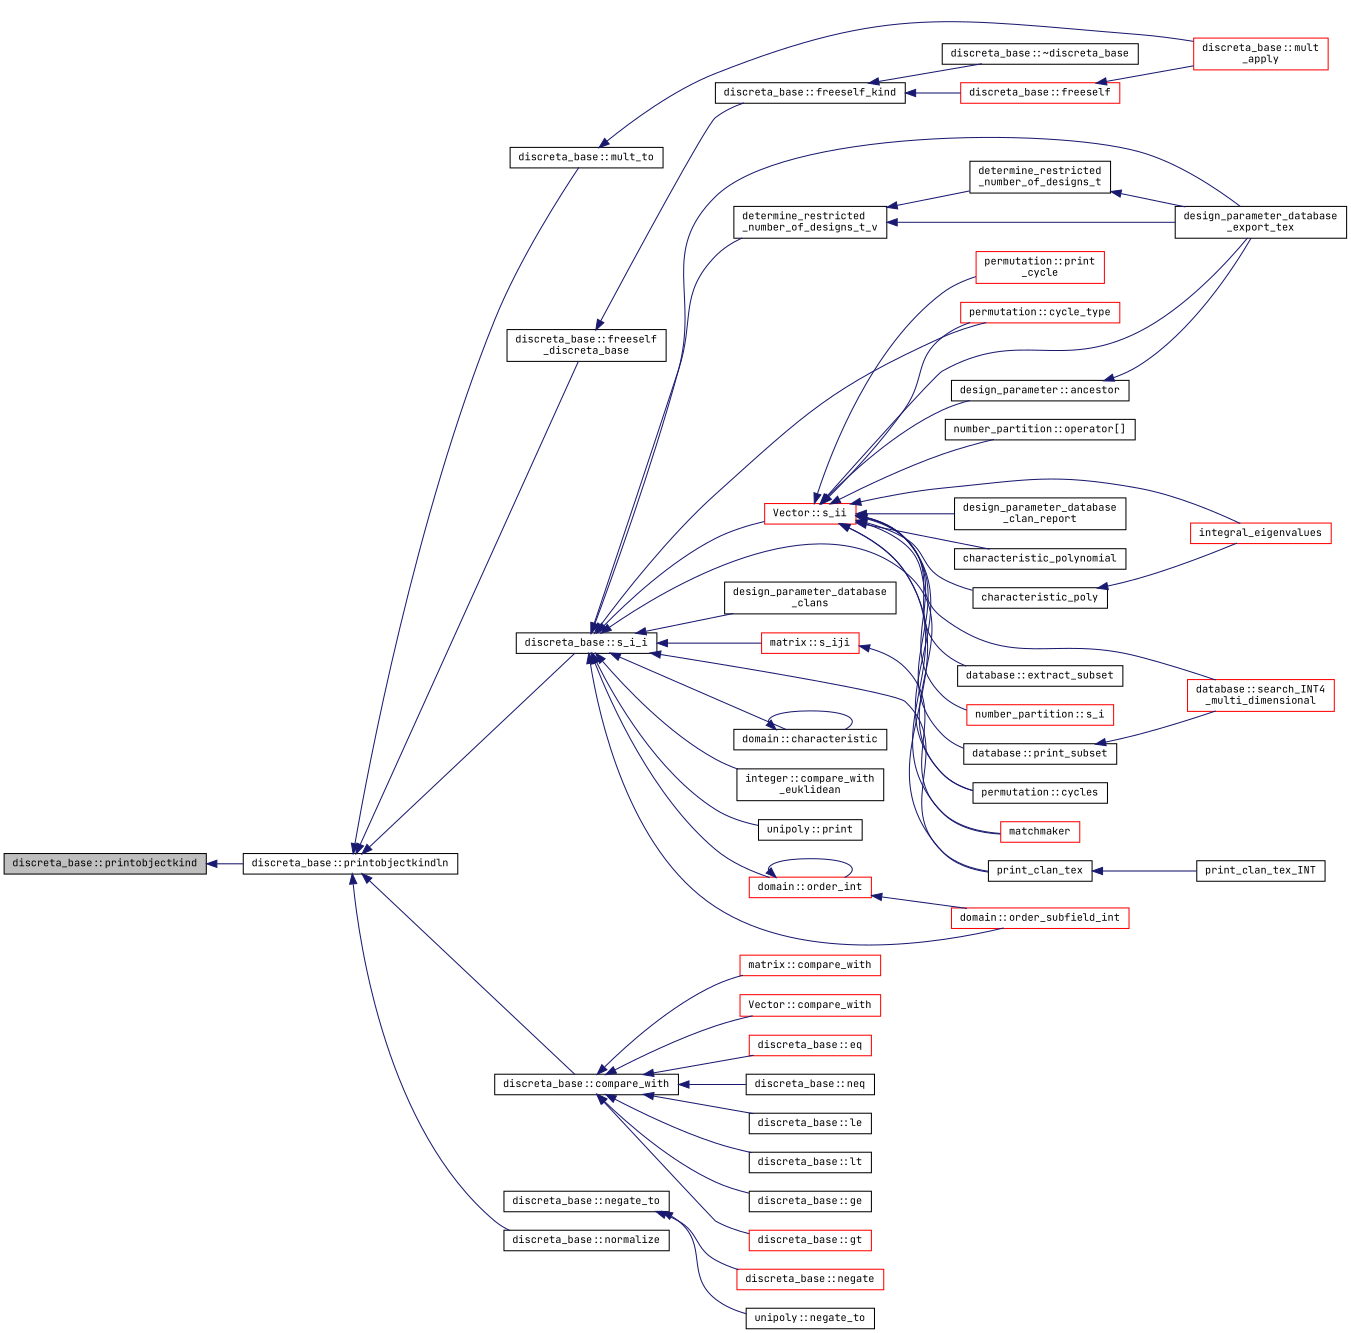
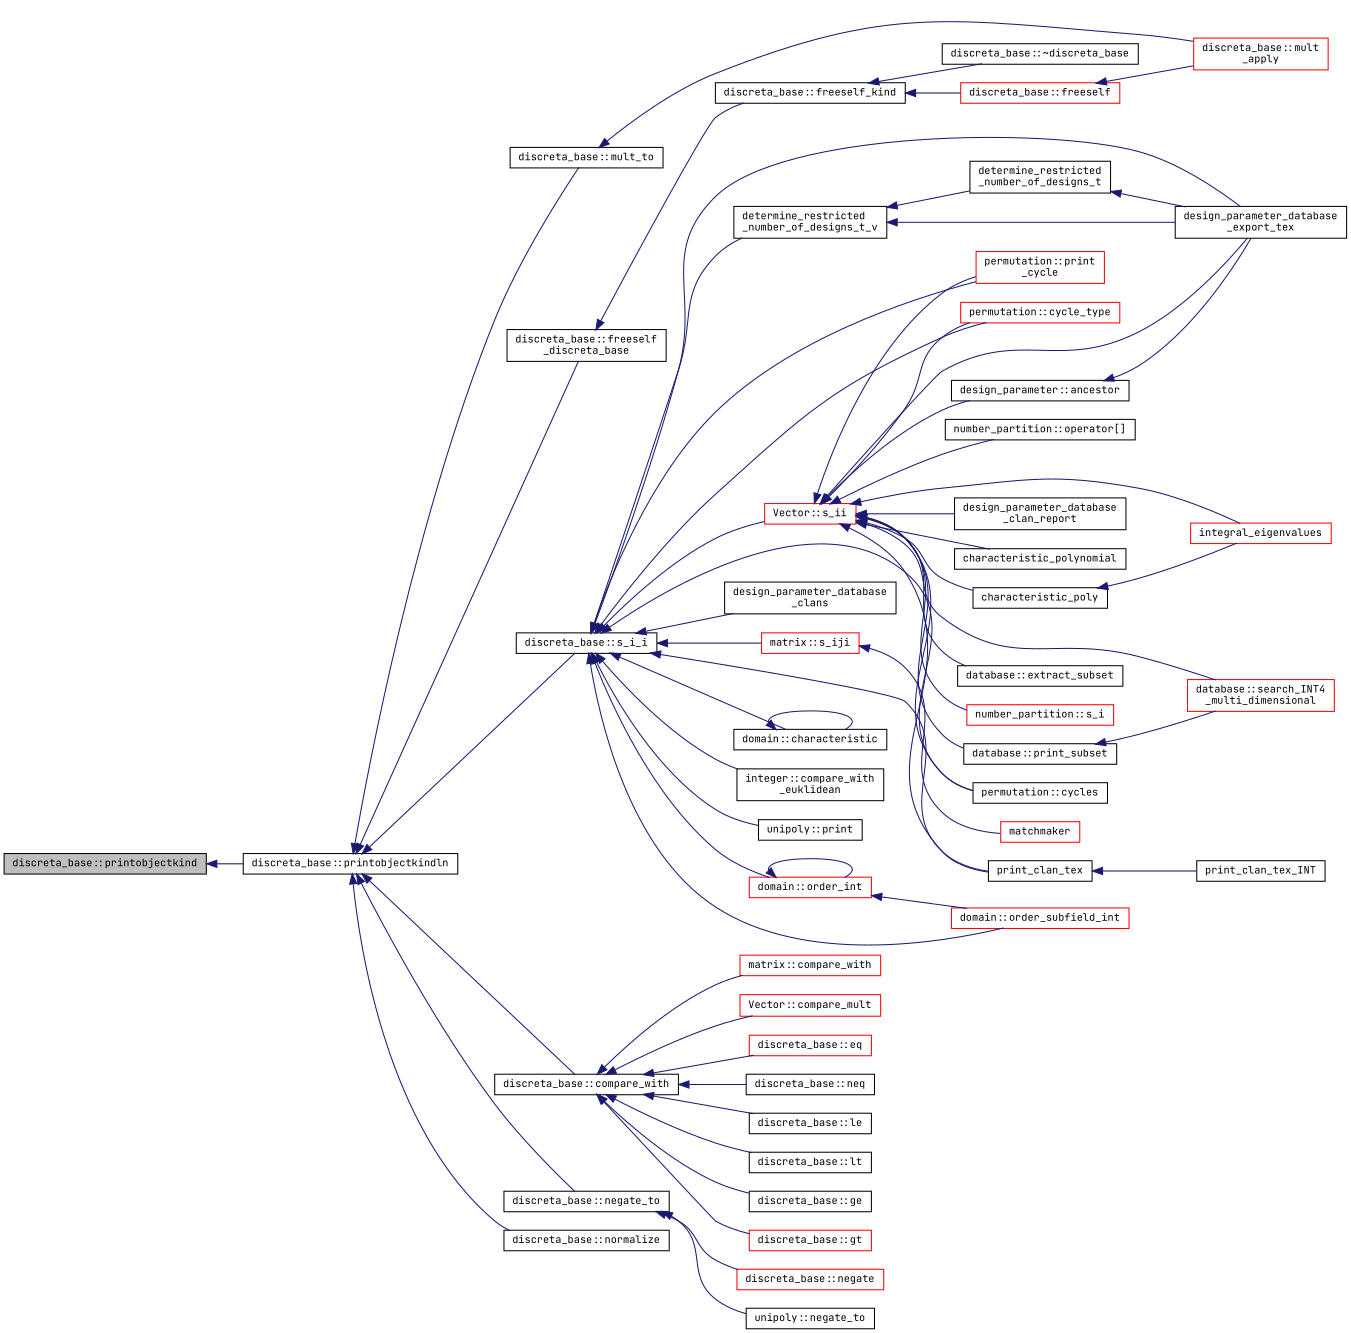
none -> (734, 396)
(919, 690) -> none
(810, 1005) -> (810, 1005)
none -> (455, 1047)
